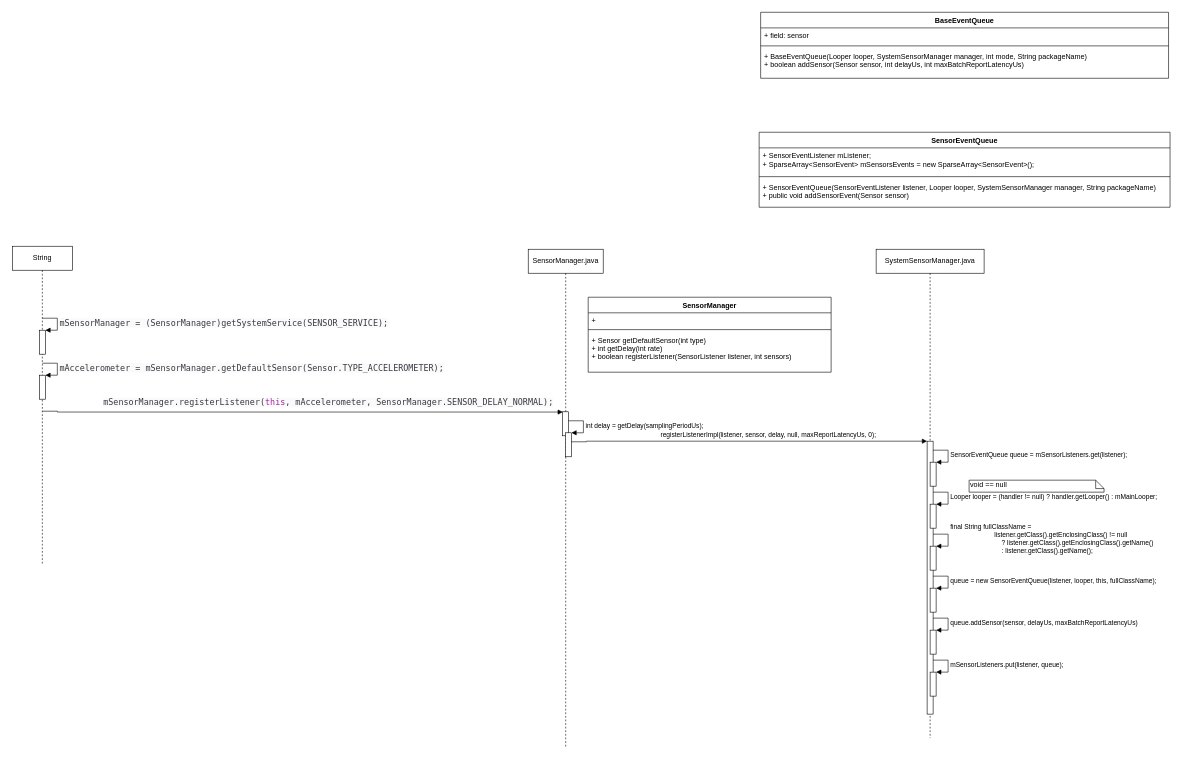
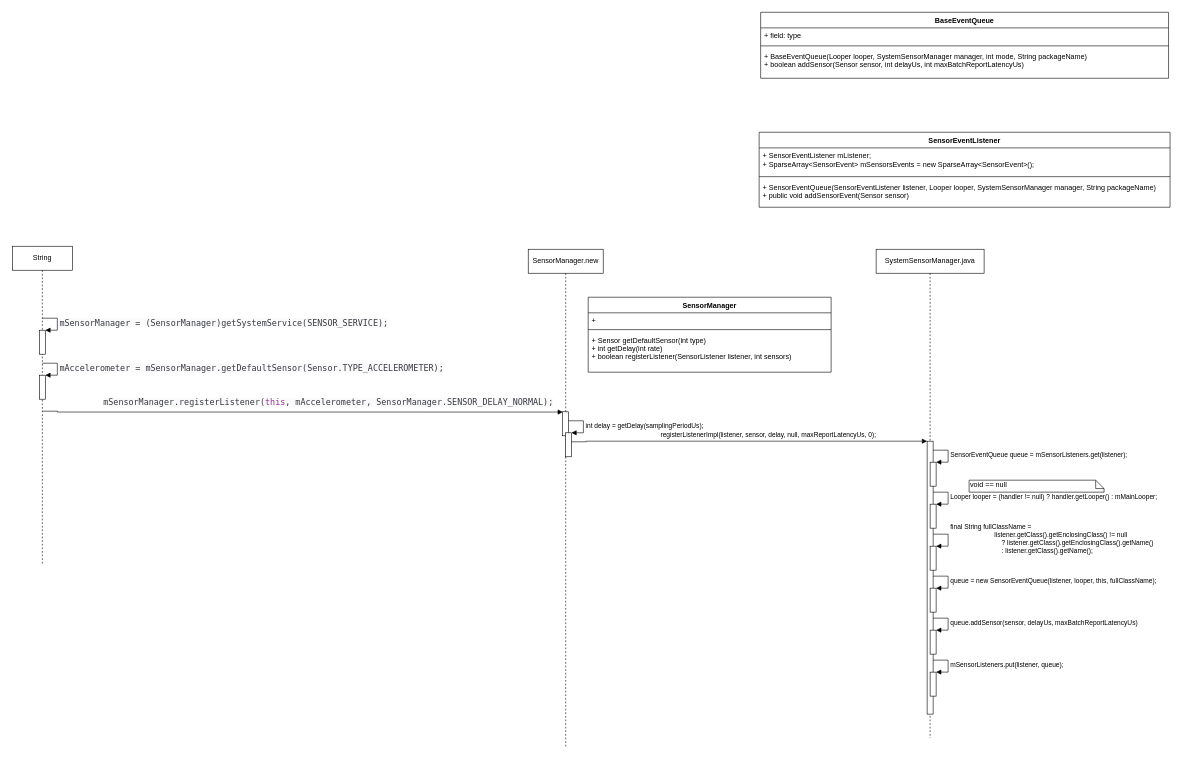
(790, 36) -> (786, 36)
(965, 140) -> (965, 140)
(566, 261) -> (566, 261)
